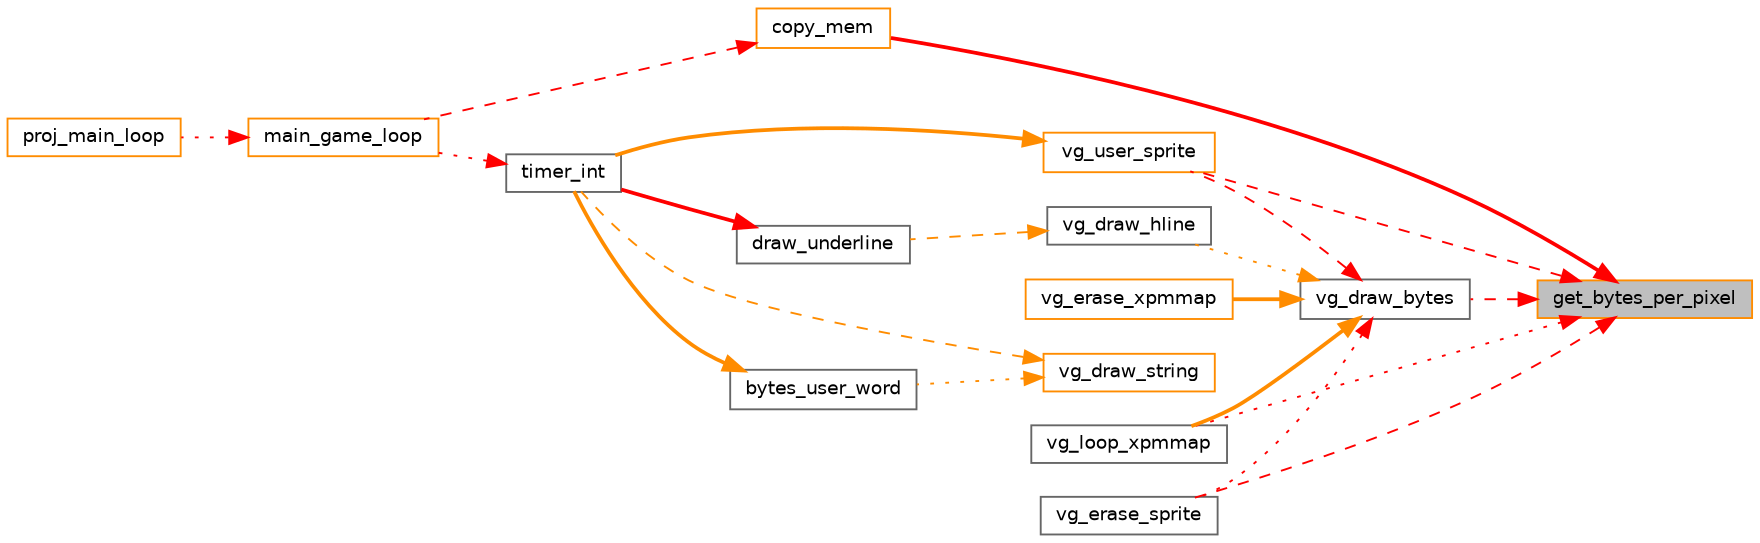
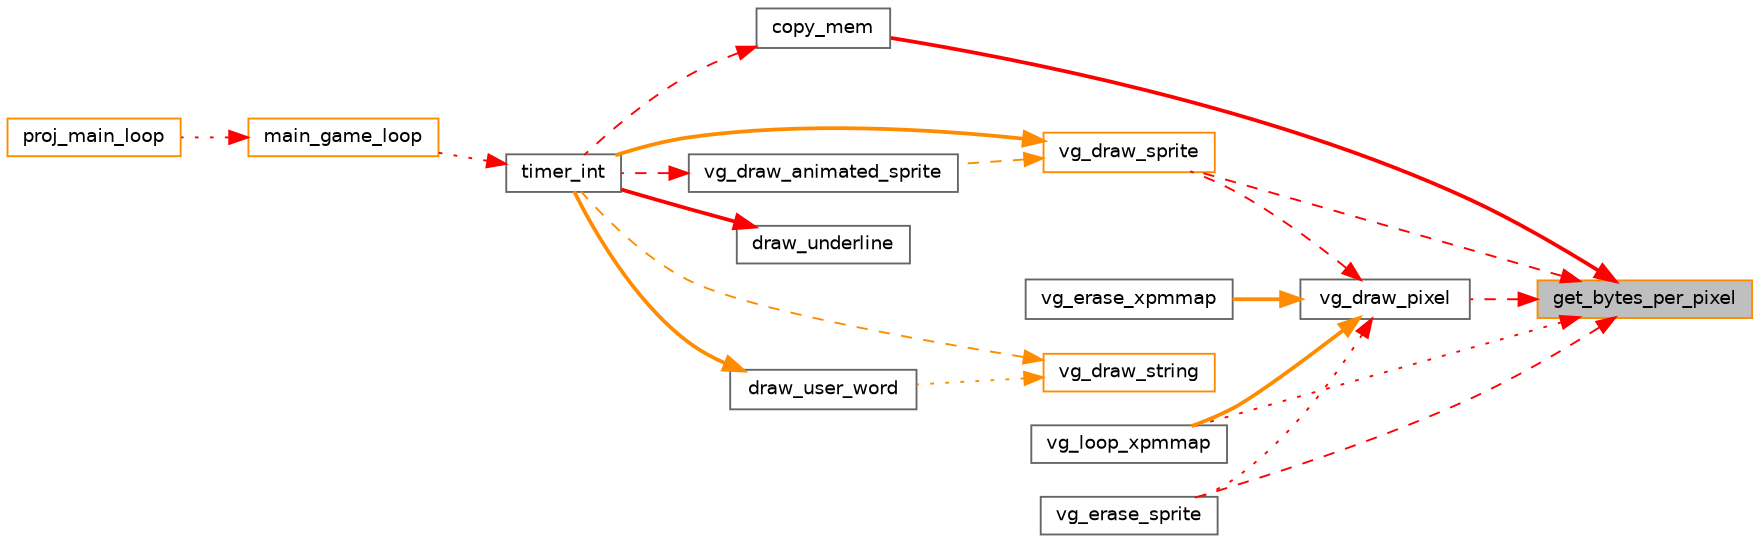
(823, 28) -> (823, 28)
(581, 83) -> (656, 96)
(1129, 152) -> (1129, 152)
none -> (823, 173)
(1129, 226) -> none
(1129, 299) -> (1129, 299)
(1385, 299) -> (1385, 299)
(823, 390) -> (823, 390)
